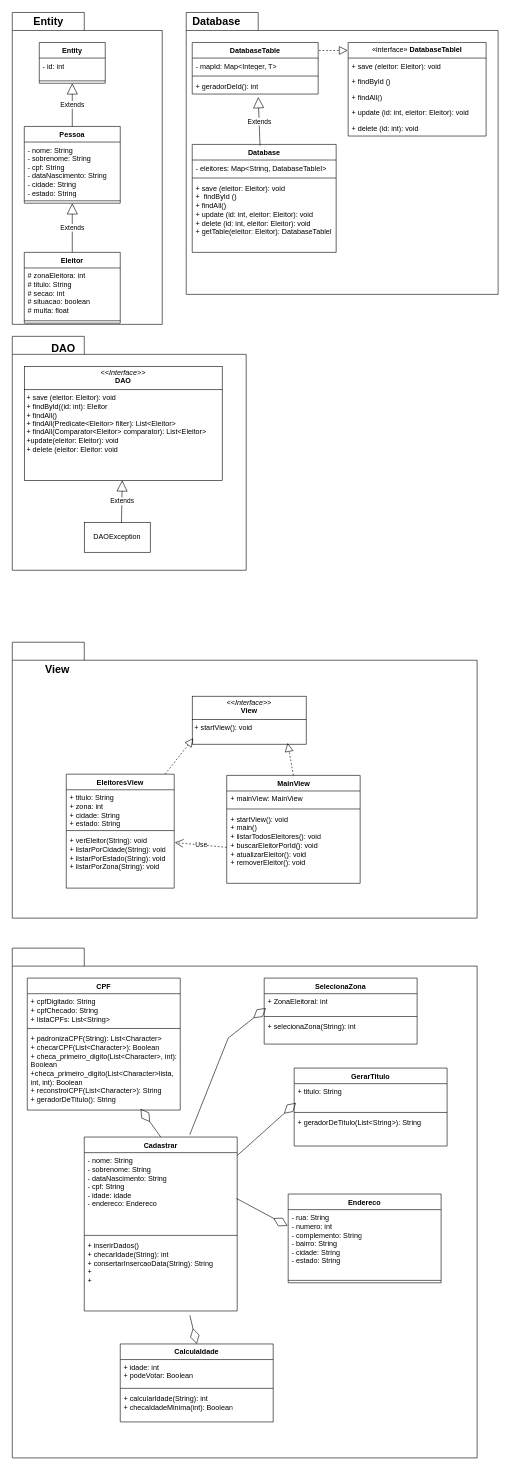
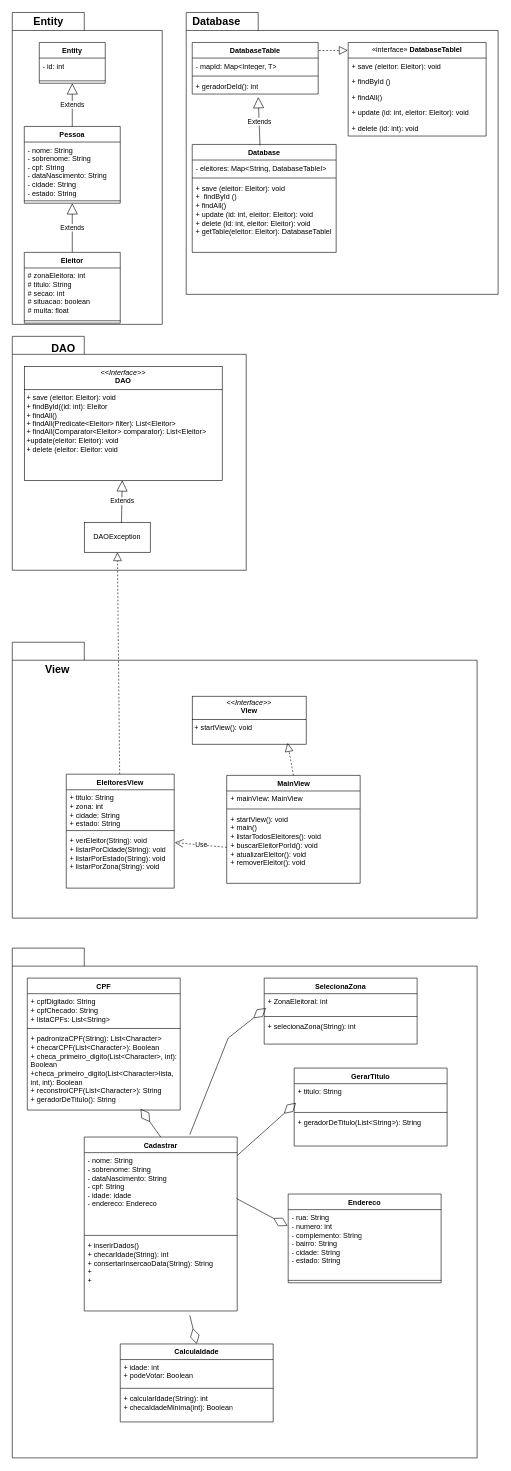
(176, 760) -> (119, 668)
